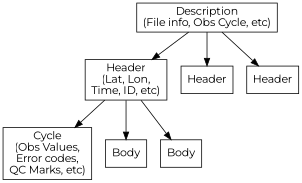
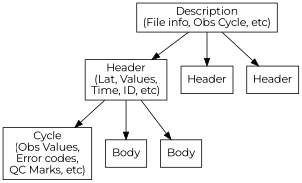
(126, 80) -> (126, 80)
